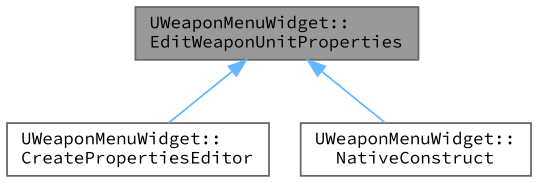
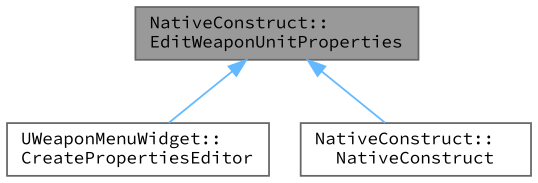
(277, 33) -> (277, 33)
(416, 149) -> (416, 149)
